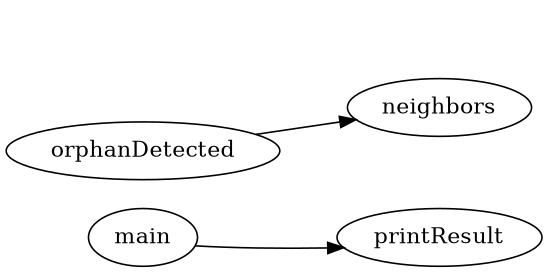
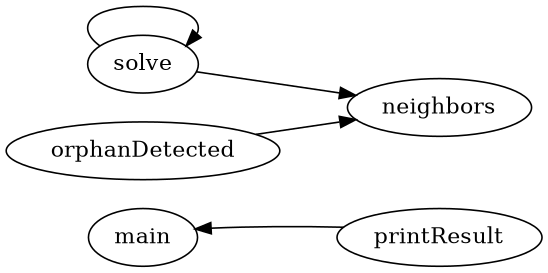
none -> (143, 64)
(261, 248) -> (277, 227)
